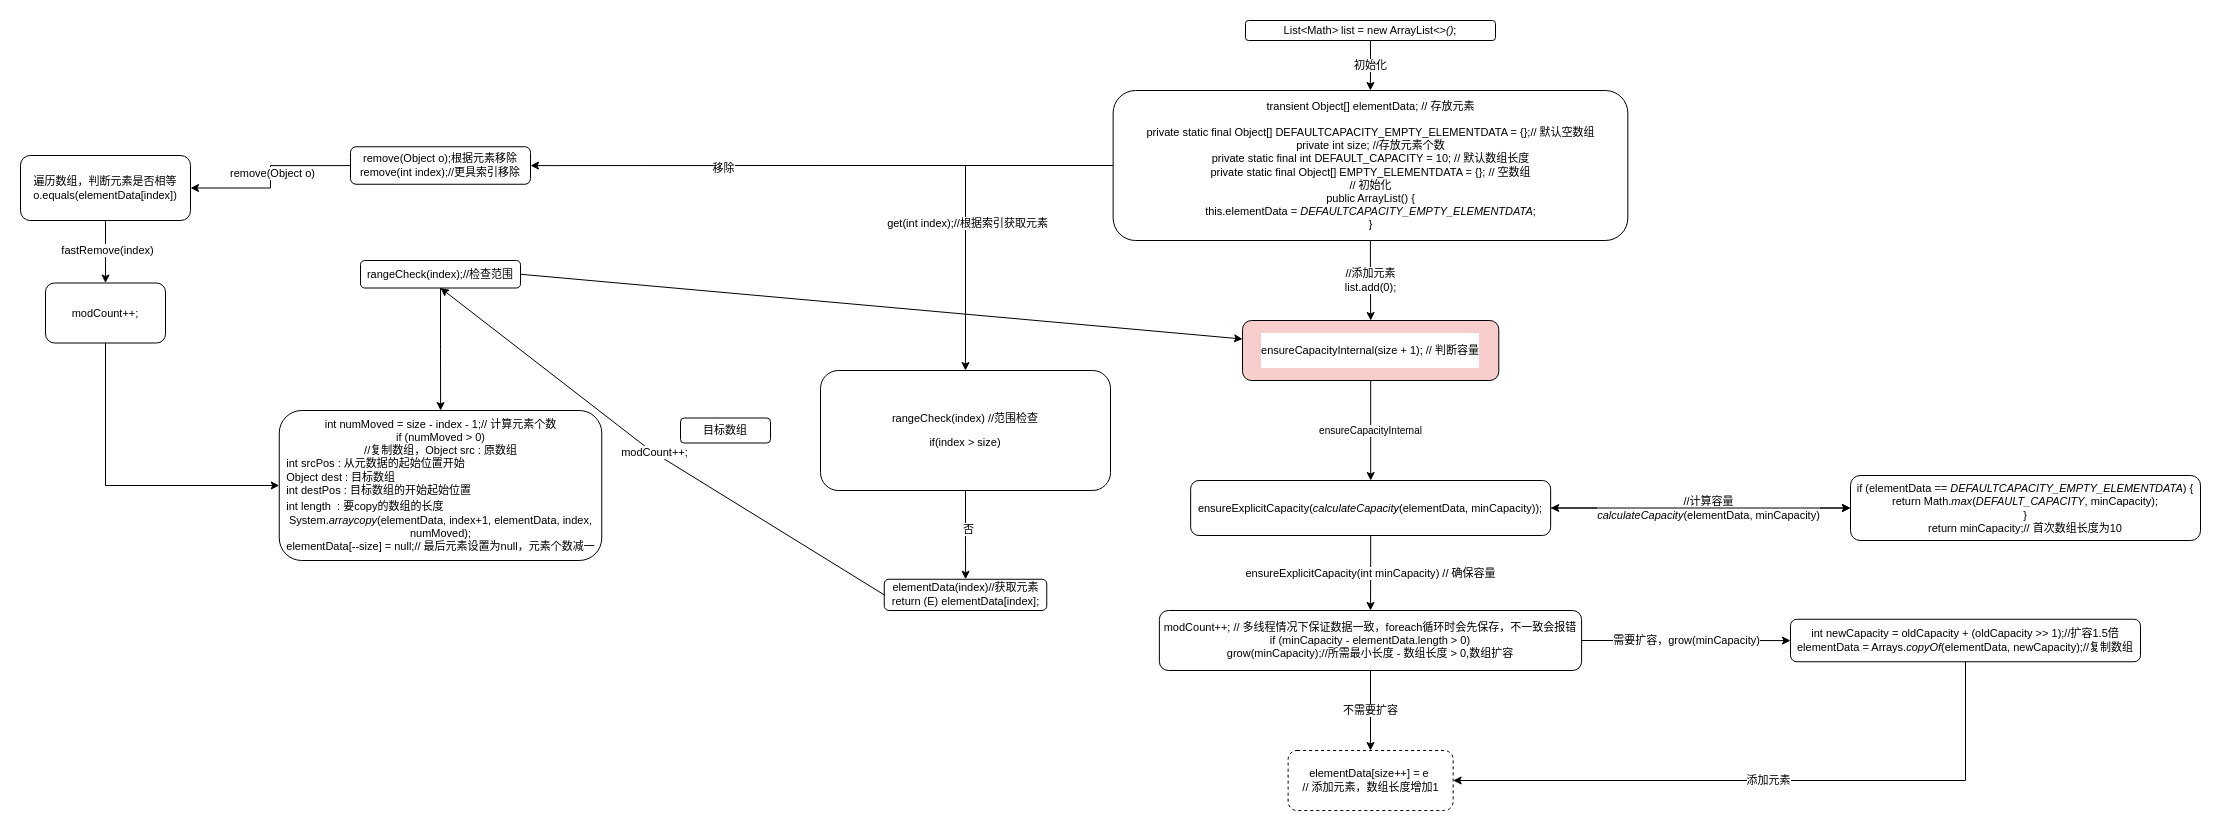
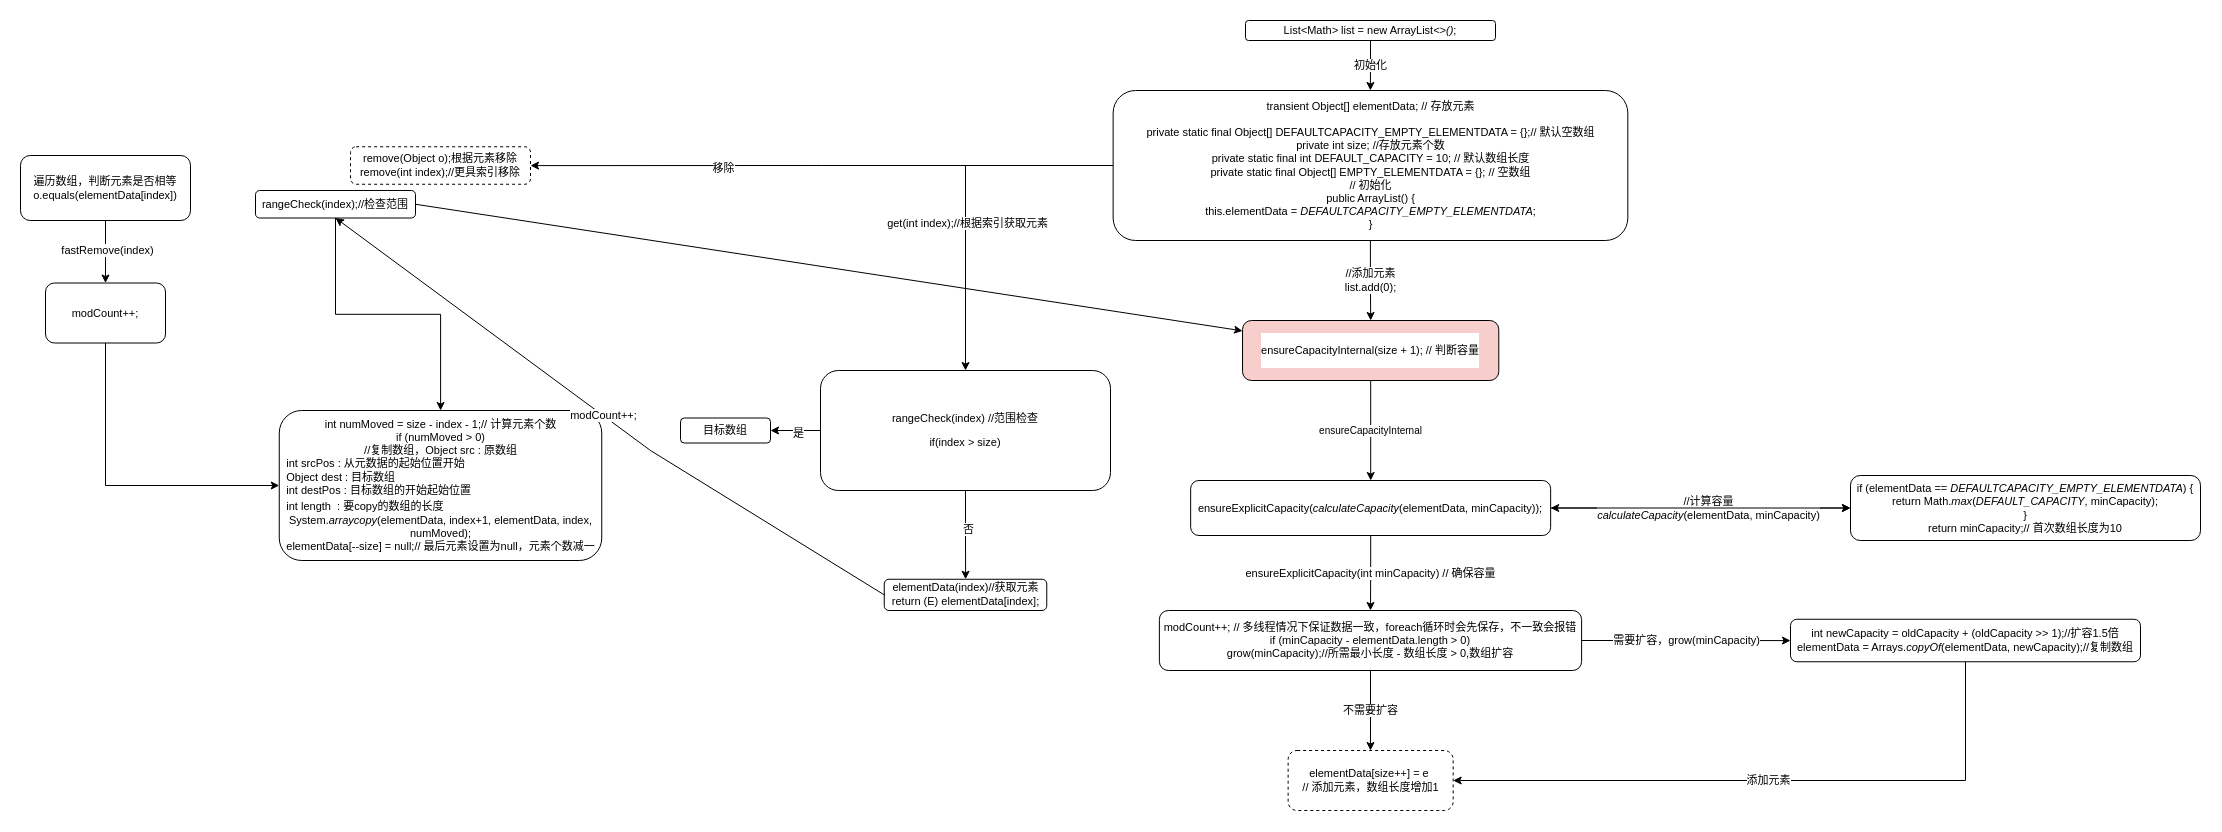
(441, 166) -> (441, 166)
(271, 173) -> none
(441, 274) -> (336, 204)
none -> (799, 431)
